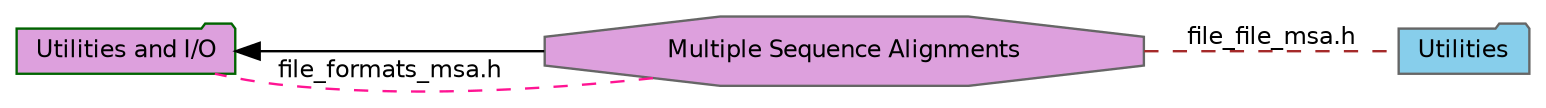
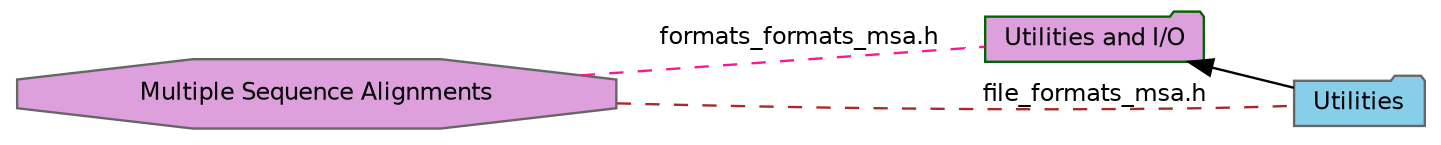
(1272, 38) -> (1094, 95)
(402, 51) -> (1253, 78)
(390, 71) -> (800, 38)
